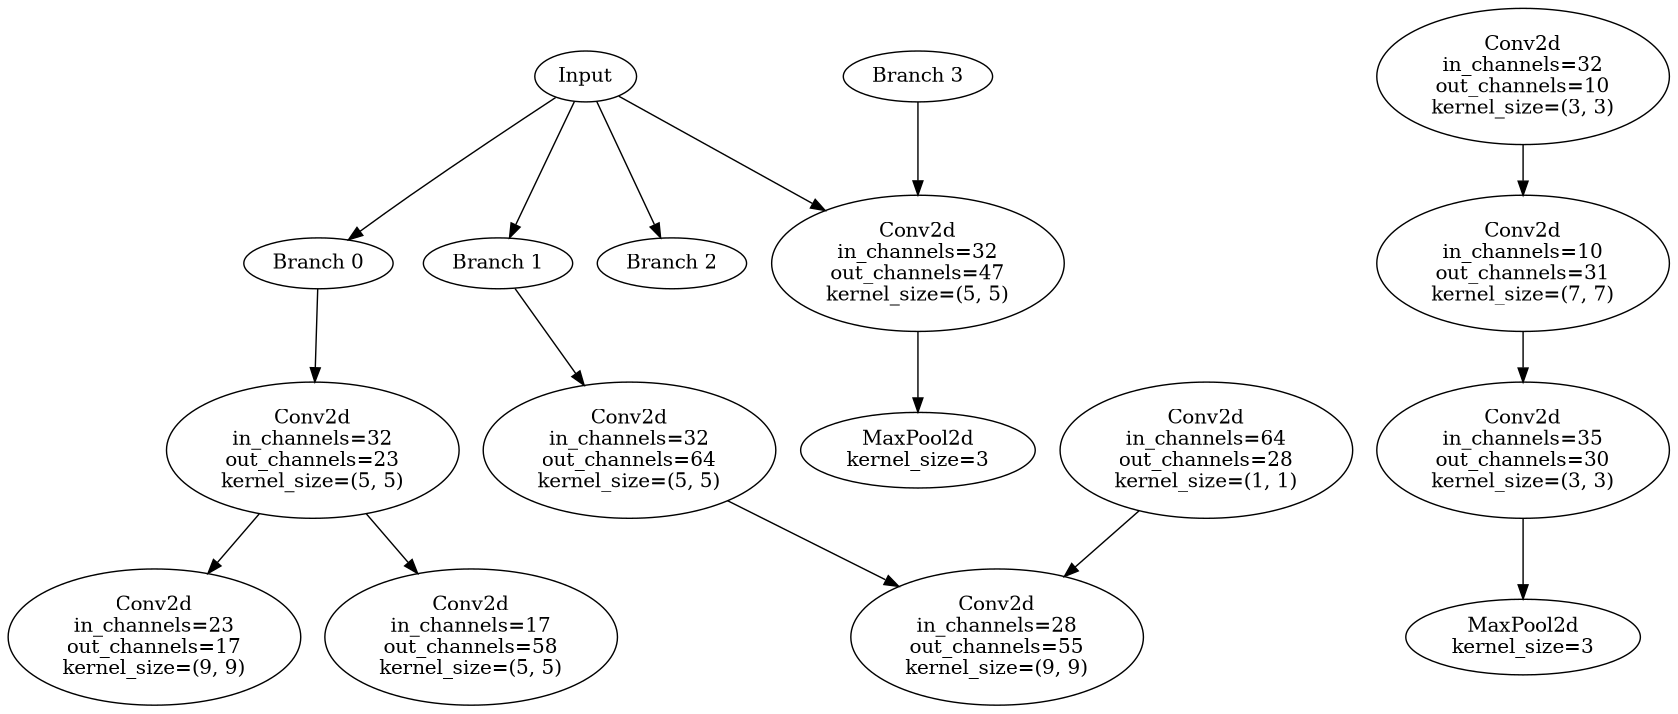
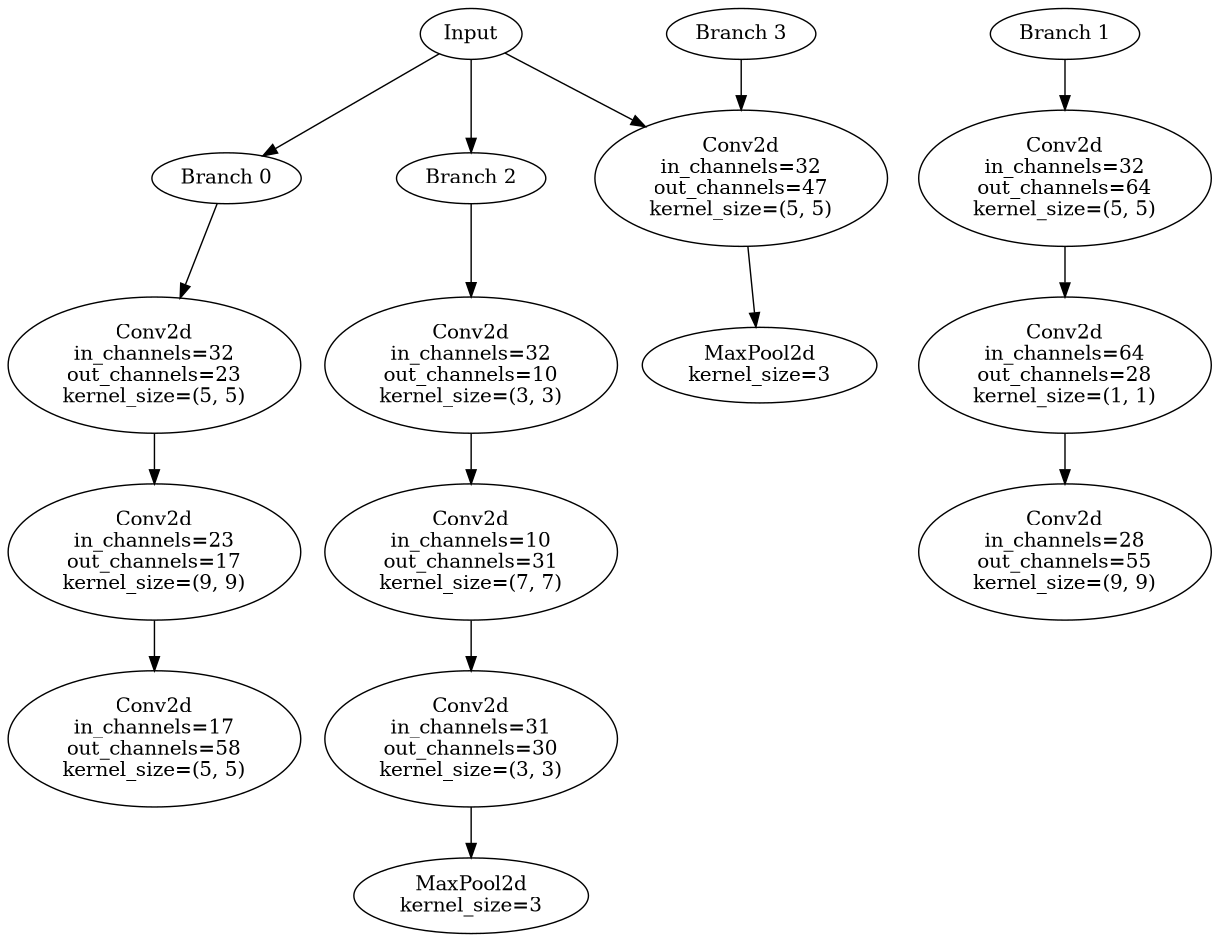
(545, 163) -> none
none -> (471, 243)
(1523, 450) -> (471, 739)
(387, 538) -> (154, 638)
(806, 540) -> (1065, 265)
